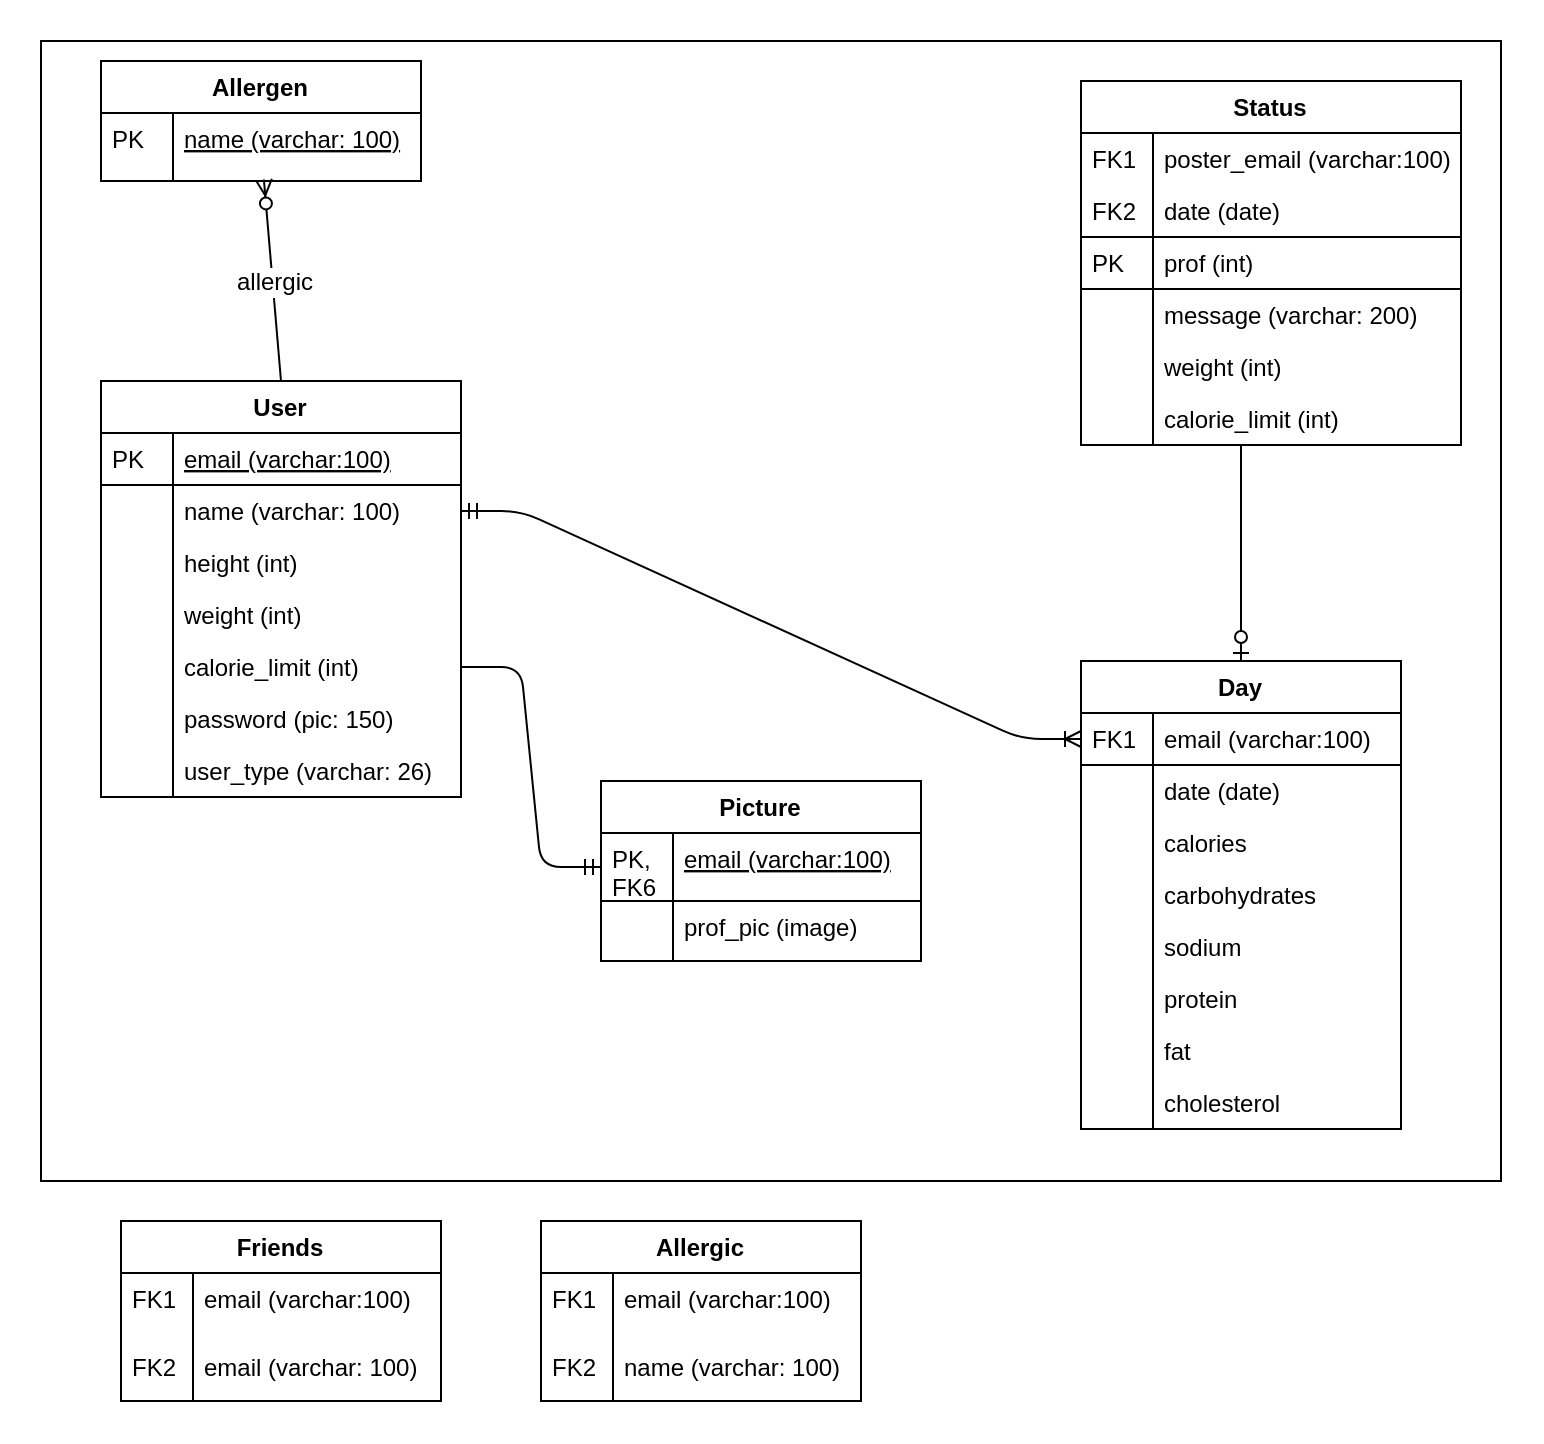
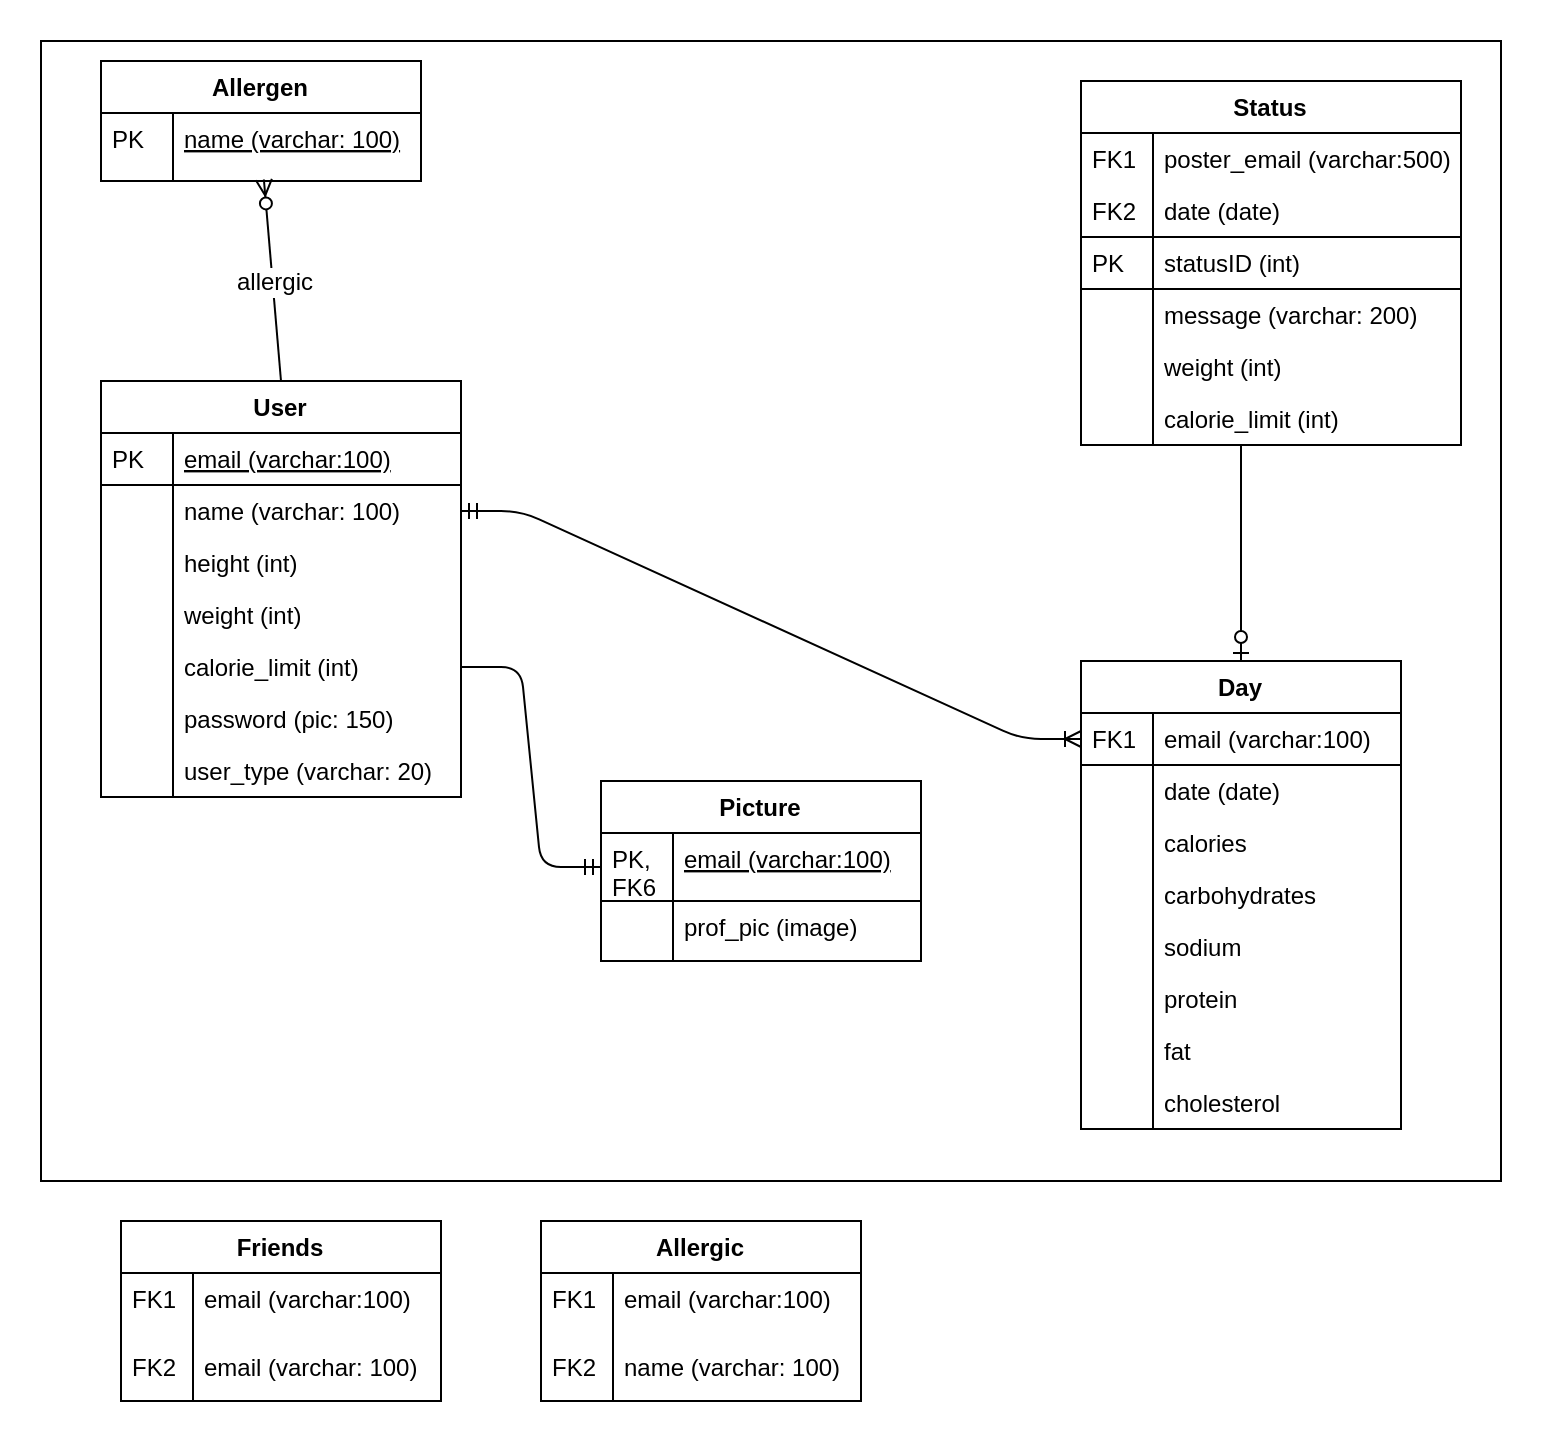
(1326, 160) -> (1326, 160)
(1225, 264) -> (1252, 264)
(329, 772) -> (329, 772)
